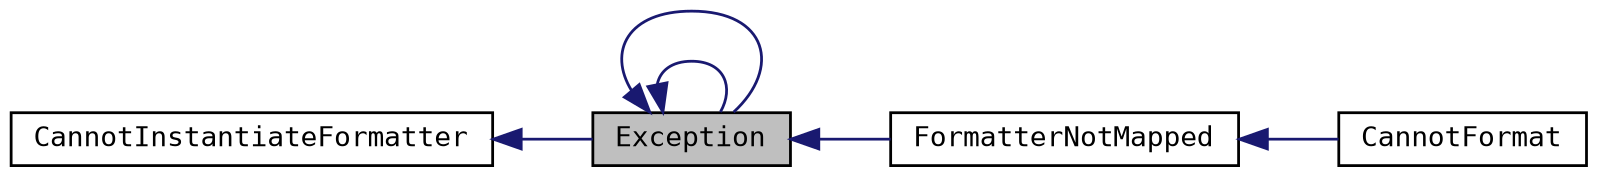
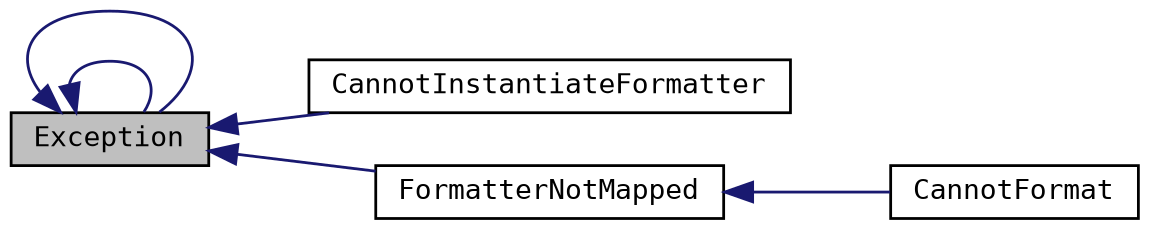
(557, 139) -> (283, 118)
